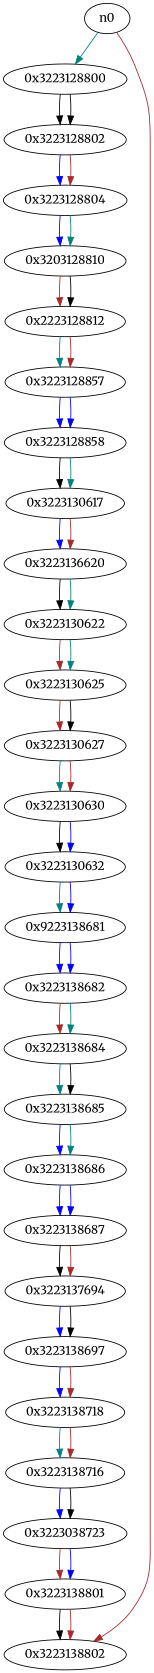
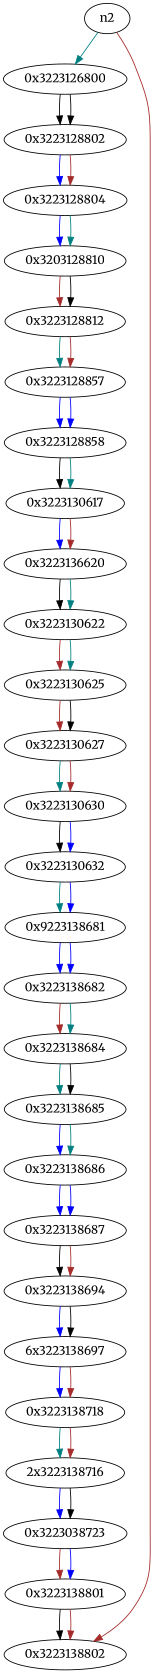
(107, 19) -> (107, 19)
(65, 79) -> (65, 79)
(65, 322) -> (65, 322)
(65, 1291) -> (65, 1291)
(65, 1352) -> (65, 1352)
(65, 1473) -> (65, 1473)
